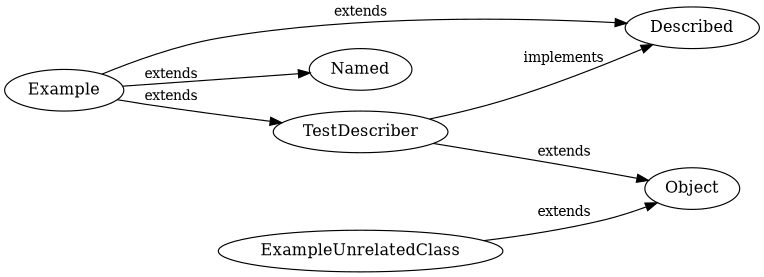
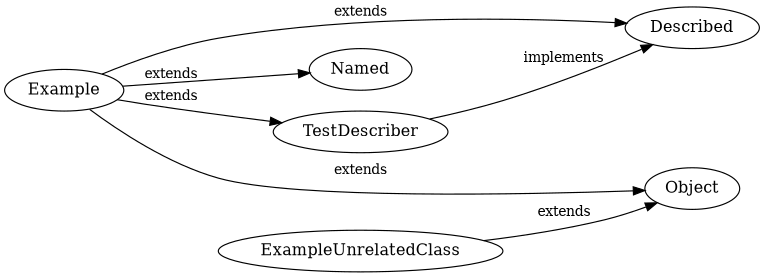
(535, 160) -> (352, 192)
